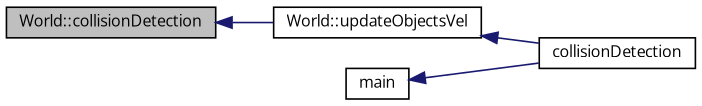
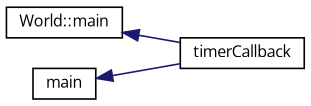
(111, 23) -> none
(377, 23) -> (64, 23)
(617, 53) -> (242, 53)
